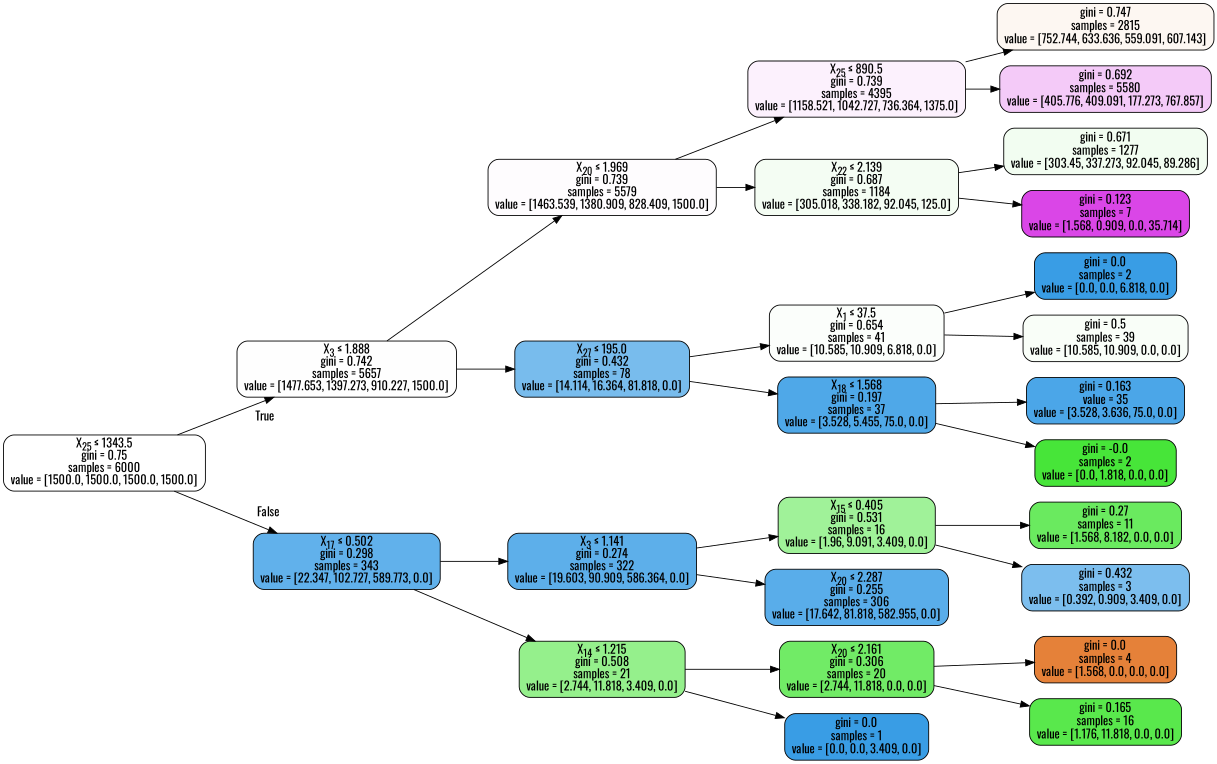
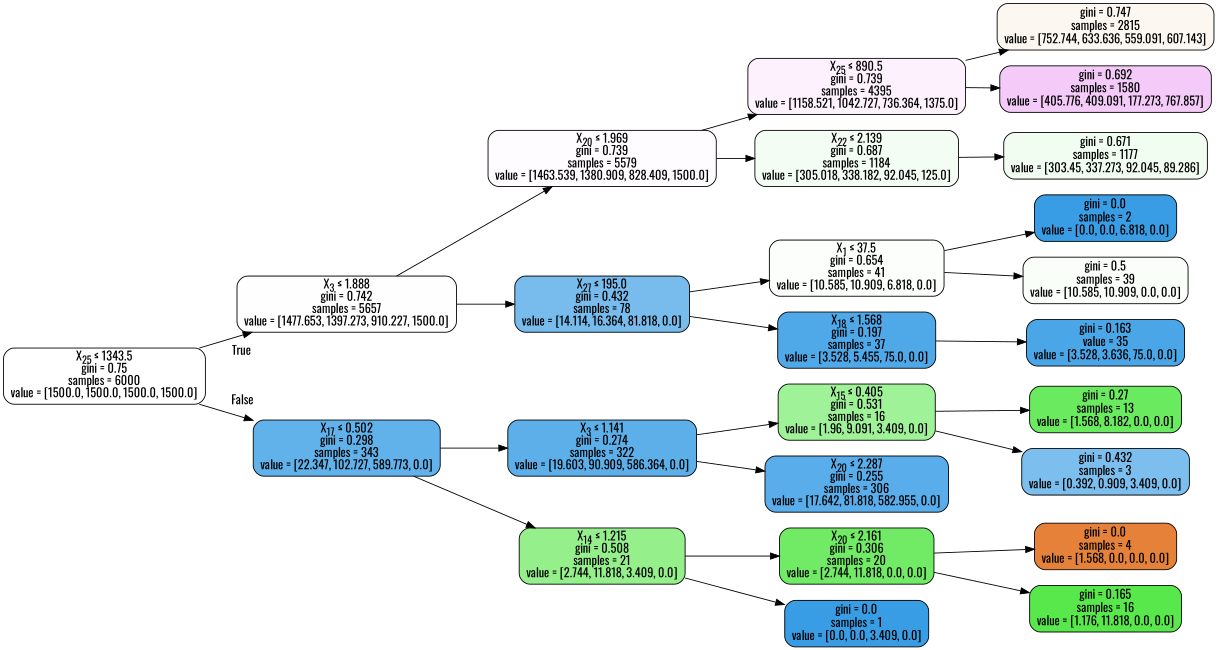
(1106, 89) -> (1106, 89)
(1106, 151) -> (1106, 155)
(1106, 214) -> none
(1106, 463) -> none
(1106, 525) -> (1106, 409)
